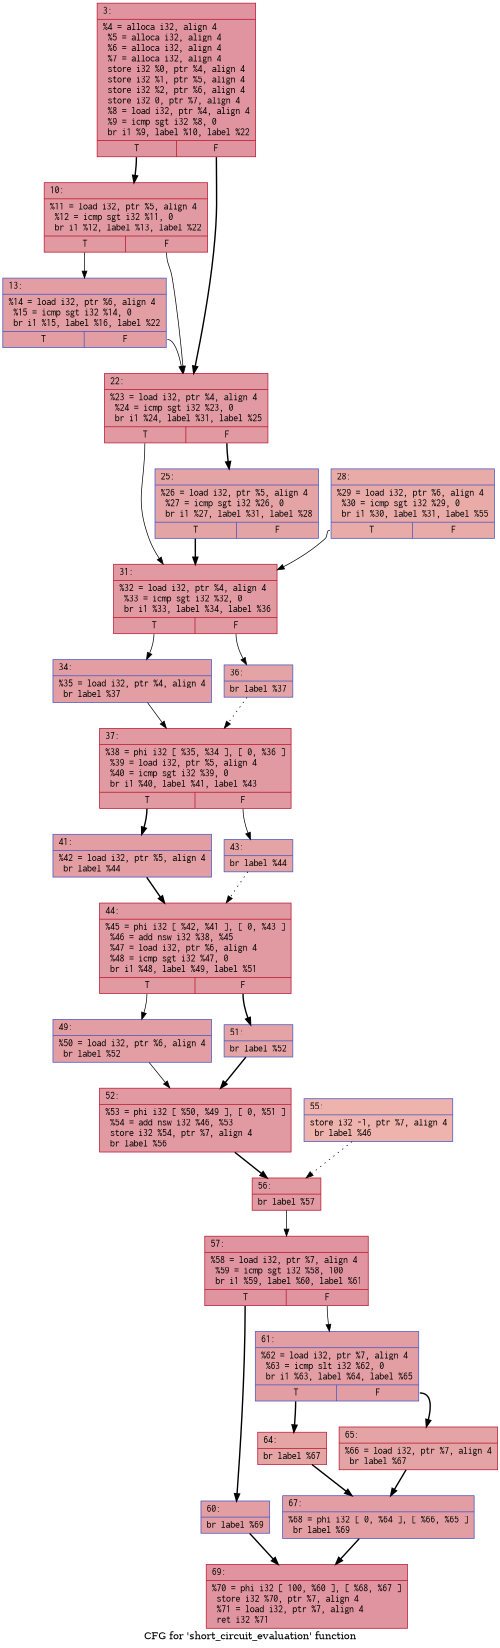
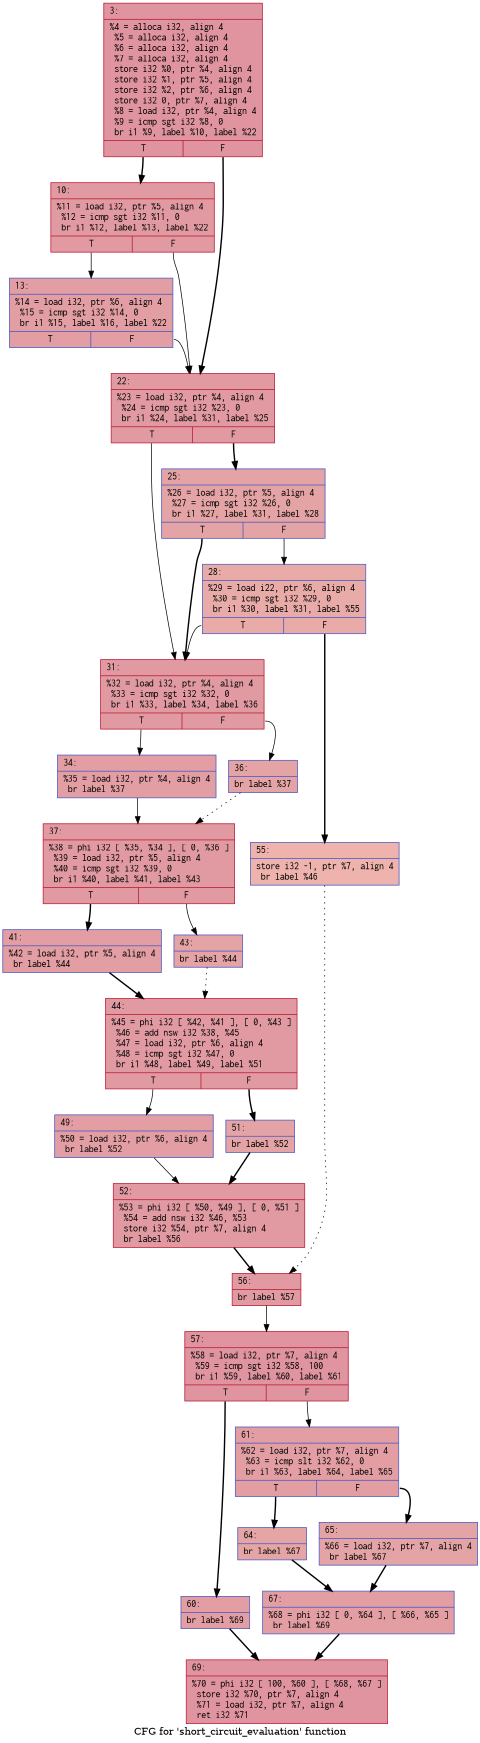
(410, 493) -> (282, 588)
none -> (284, 548)
none -> (325, 735)
(292, 1448) -> (272, 1544)
(418, 1448) -> (398, 1544)
